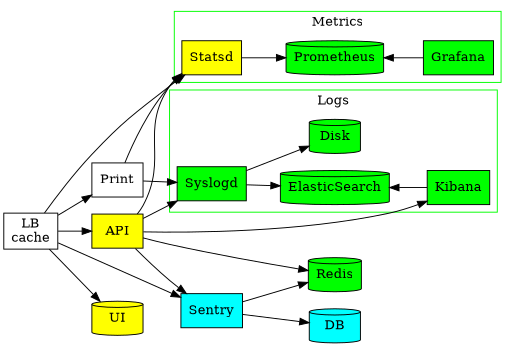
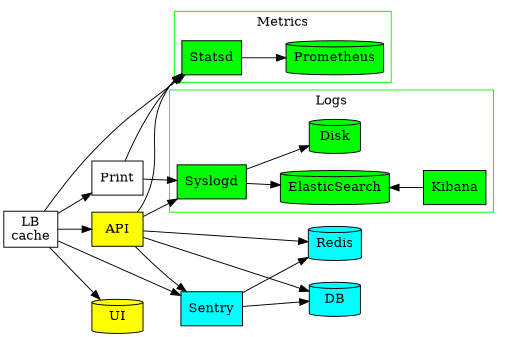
(212, 58) -> (212, 58)
(458, 58) -> none
(282, 228) -> (222, 263)
(335, 275) -> (335, 243)
